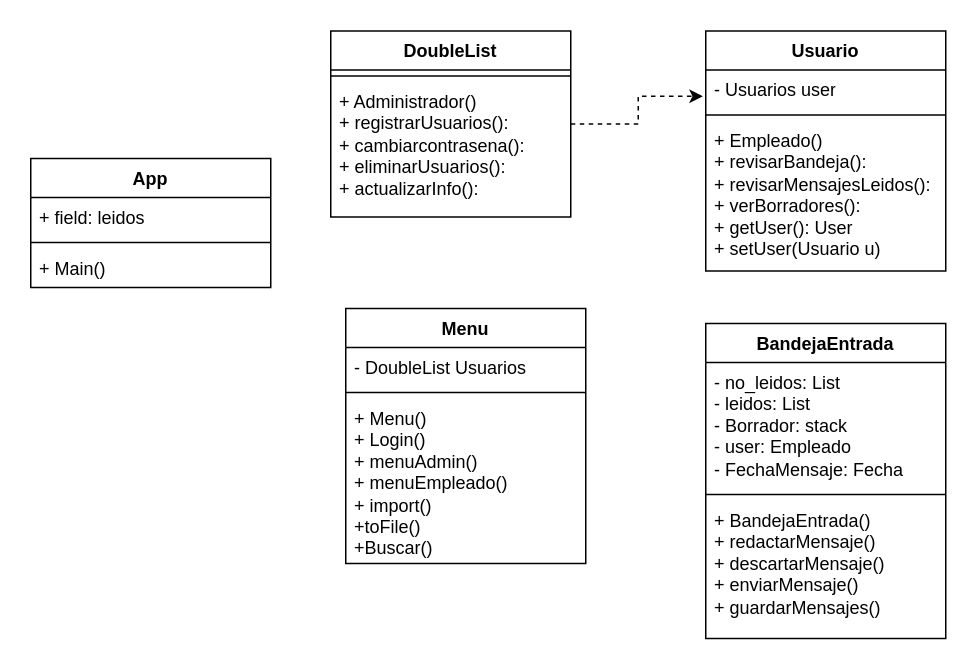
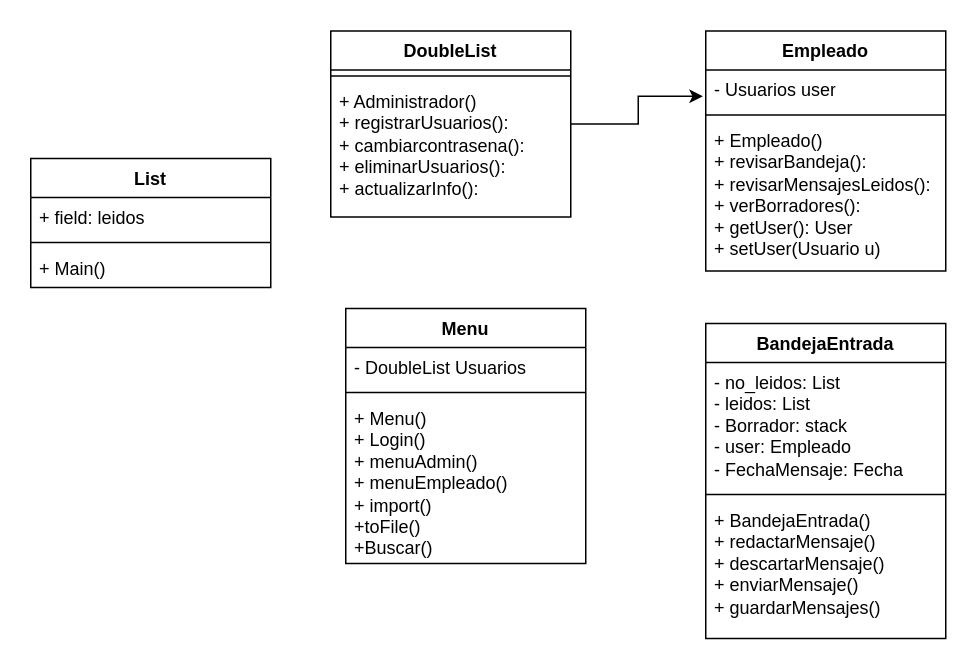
(826, 52) -> (826, 52)
(638, 116) -> (638, 116)
(151, 180) -> (151, 180)
